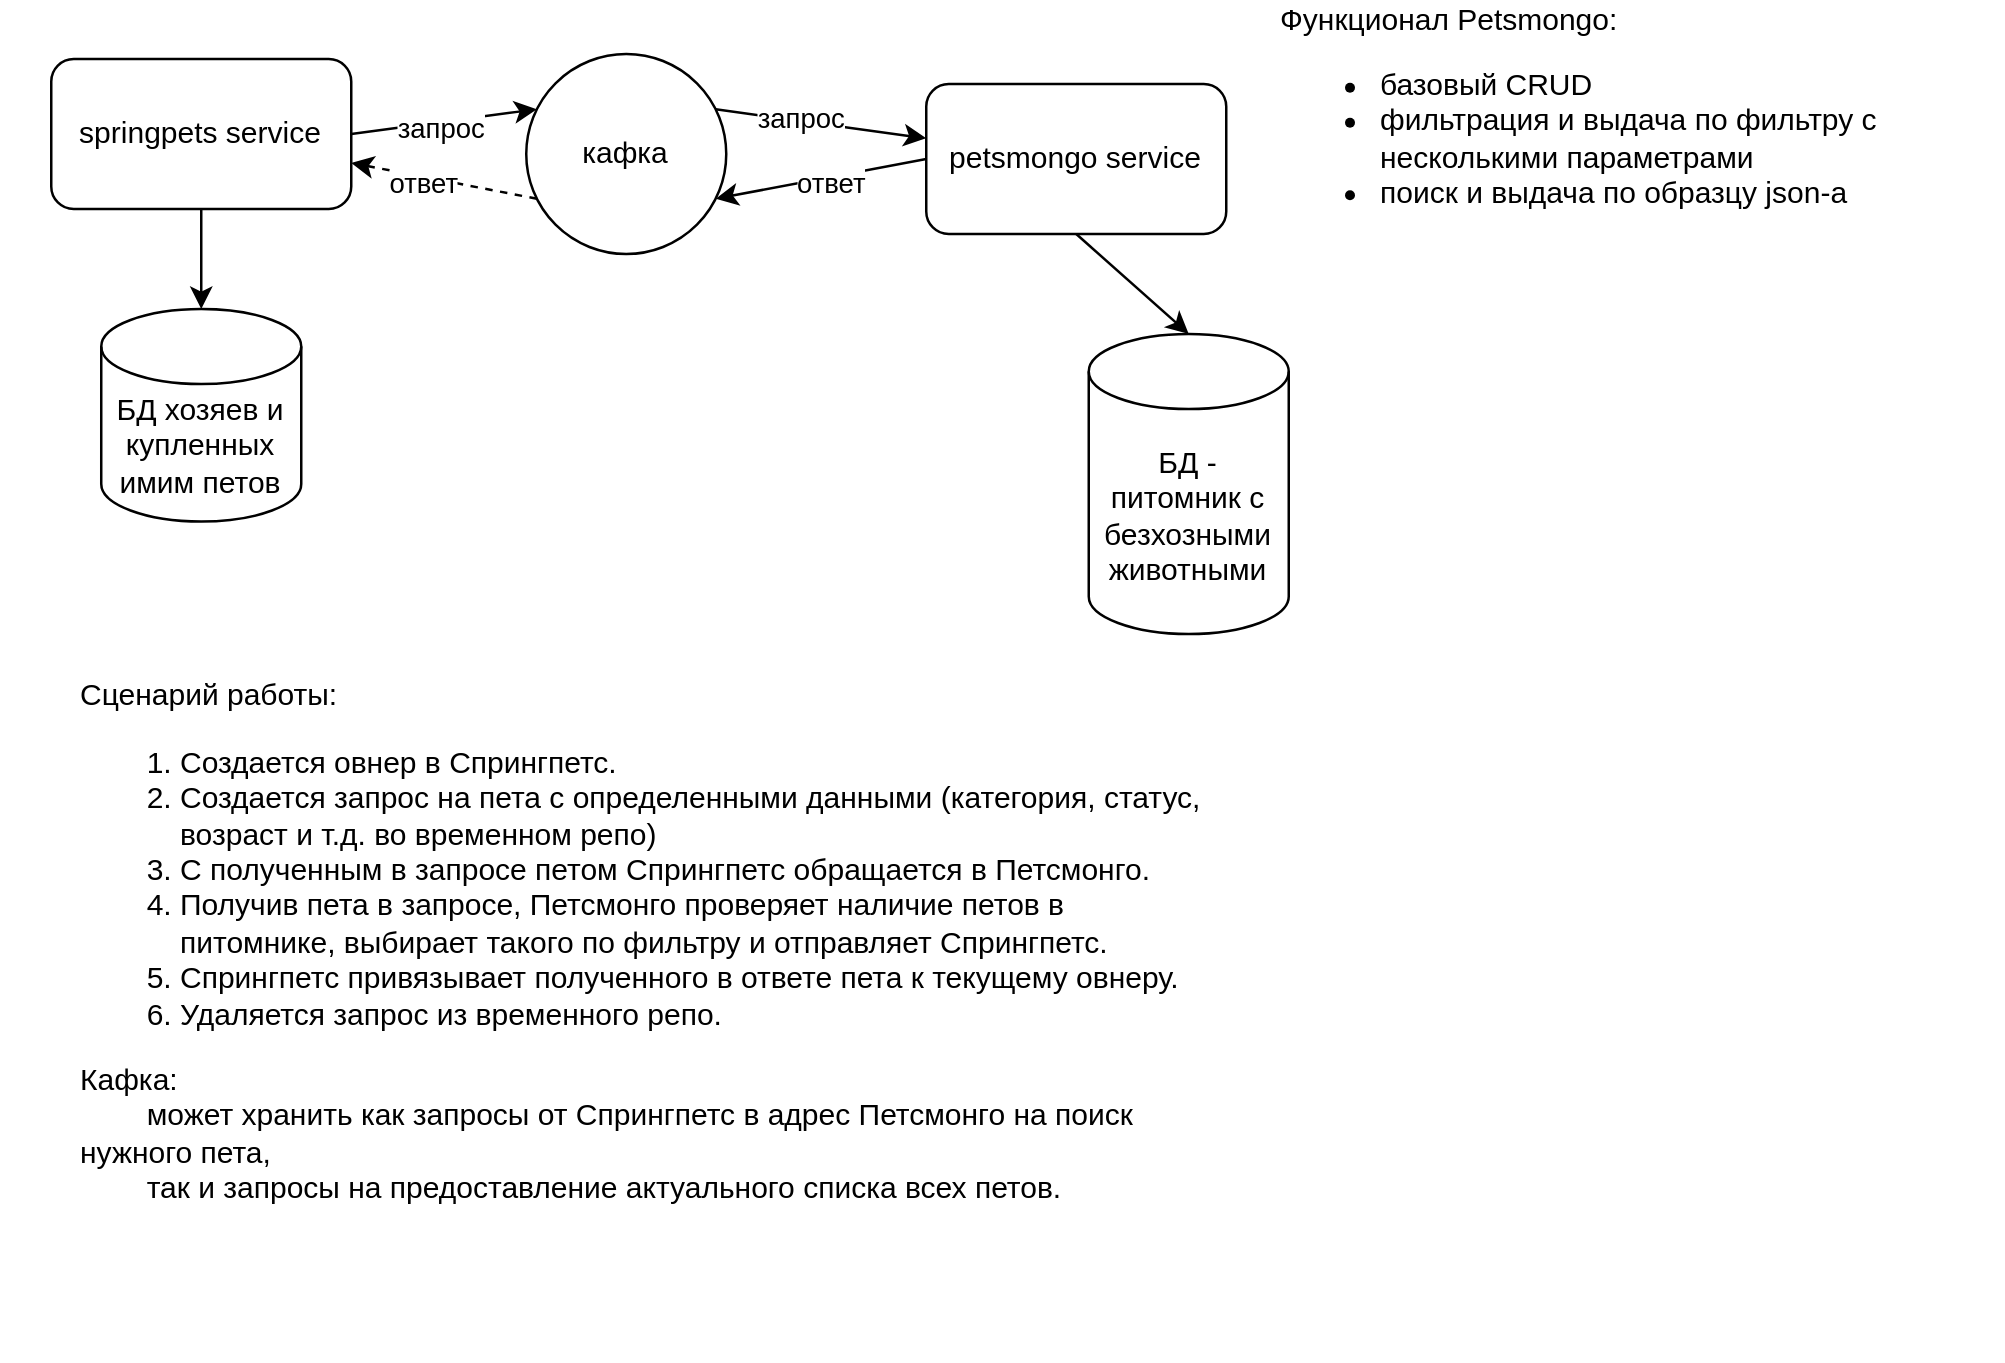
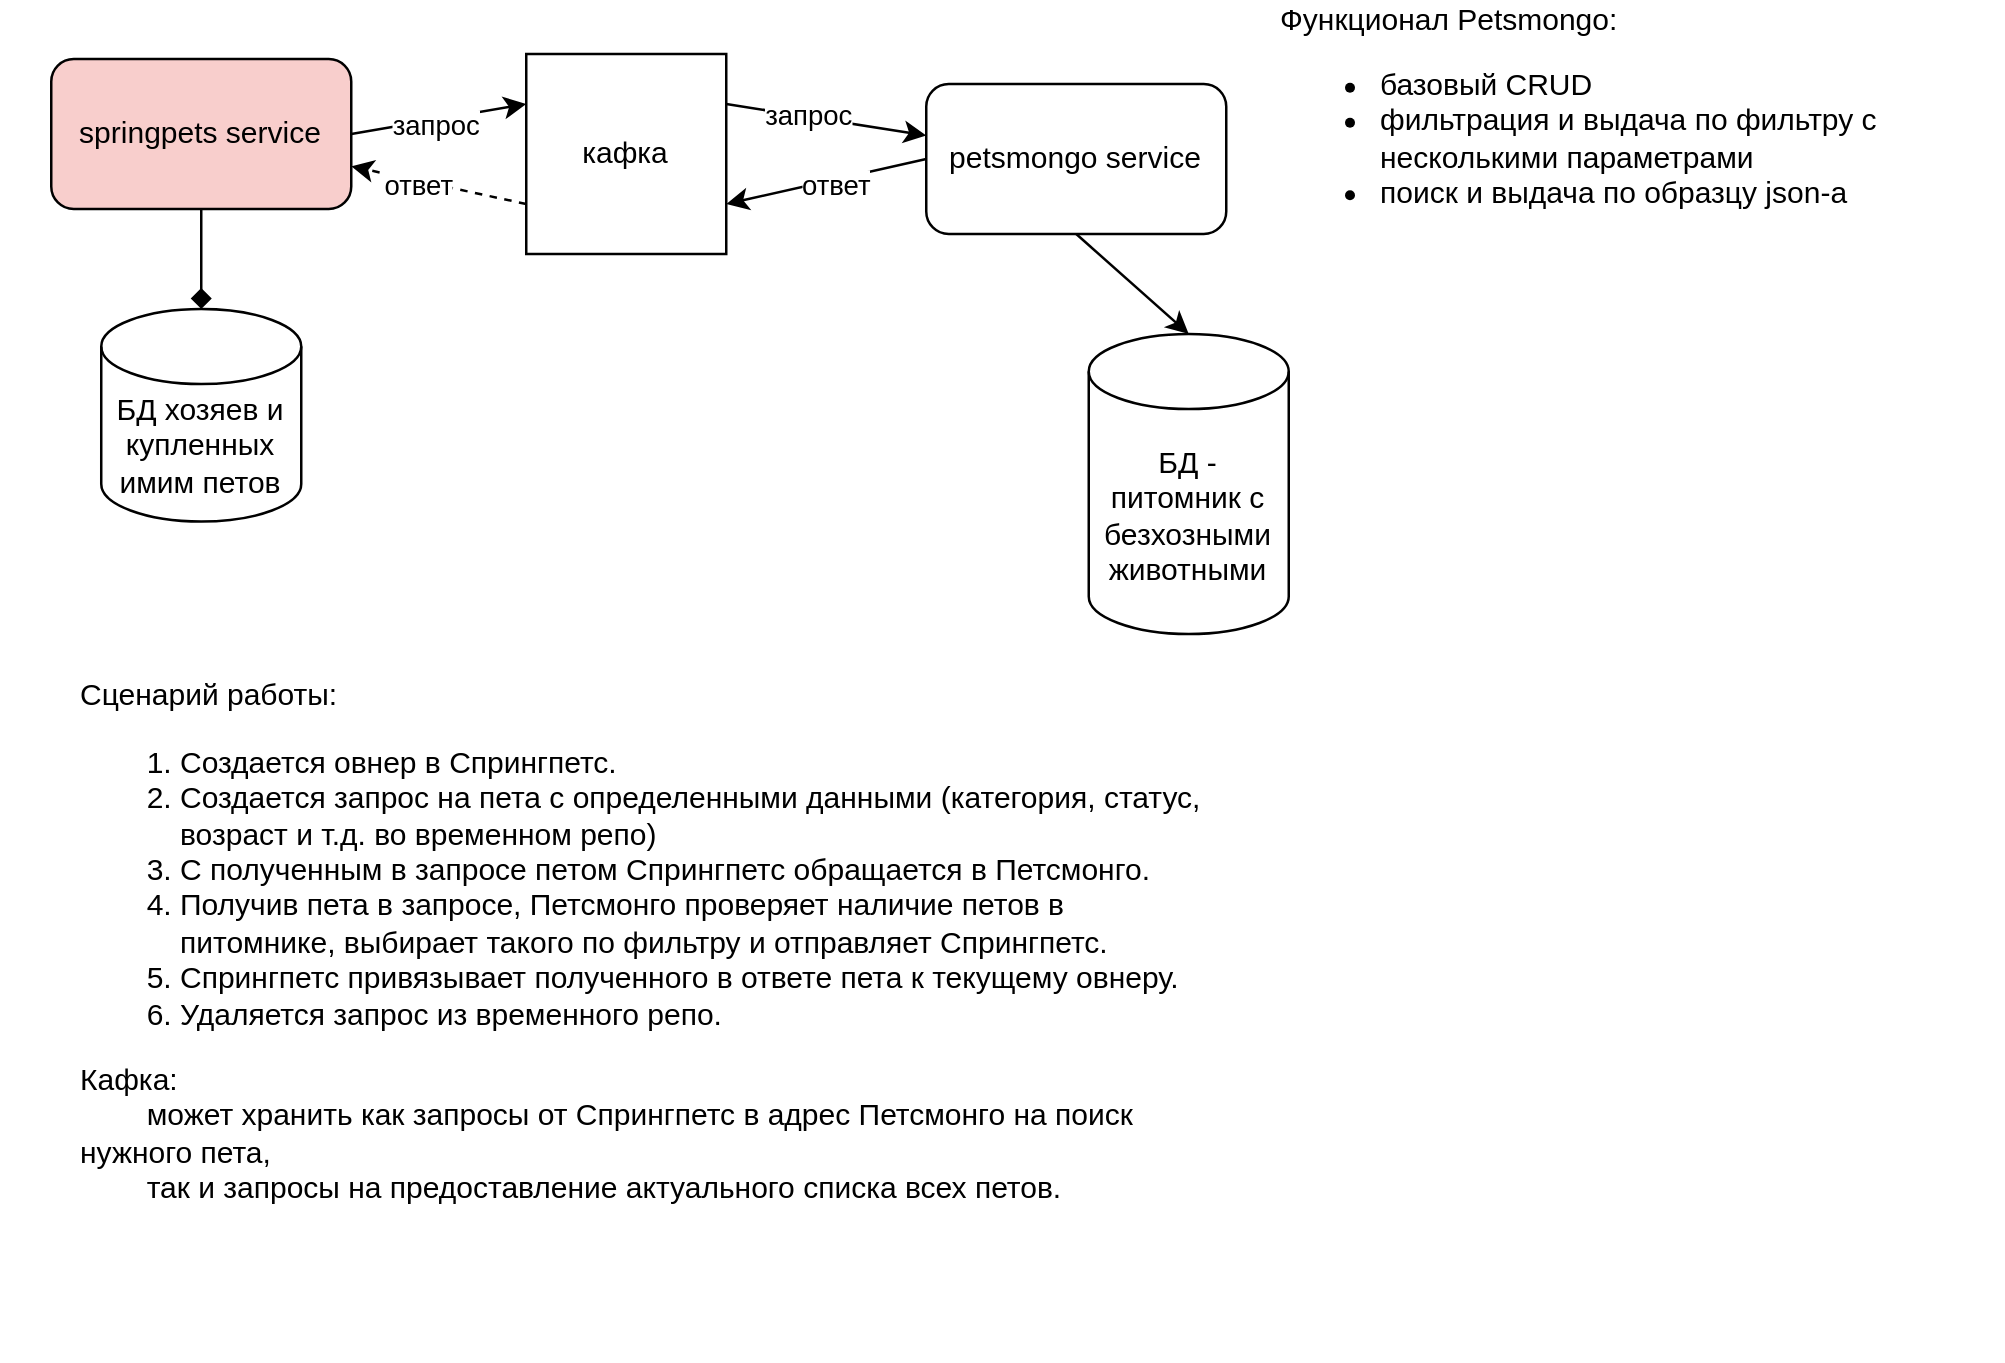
(201, 134) -> (201, 134)
(626, 154) -> (626, 154)
(201, 290) -> (201, 288)
